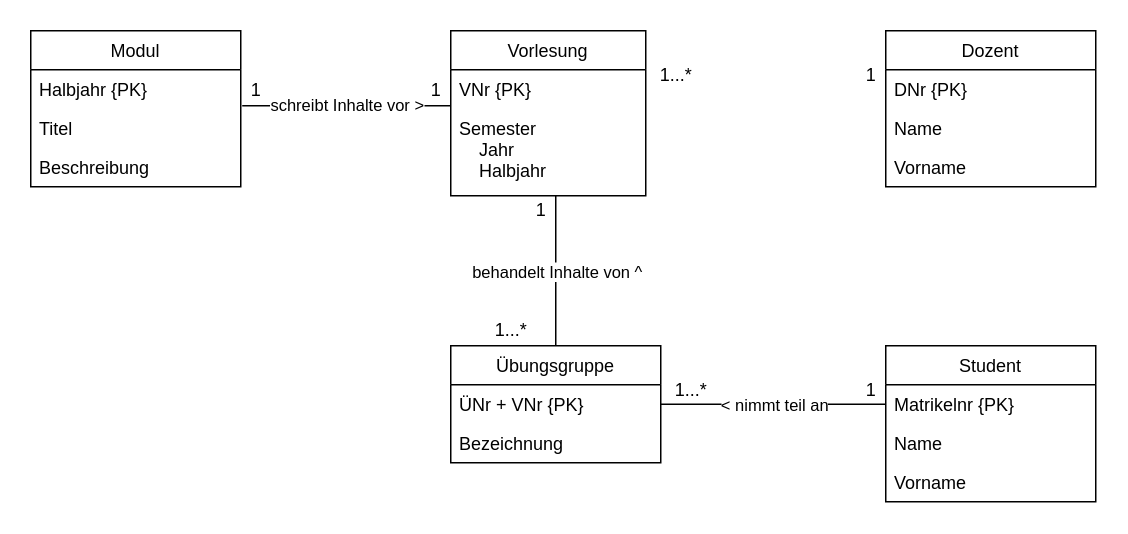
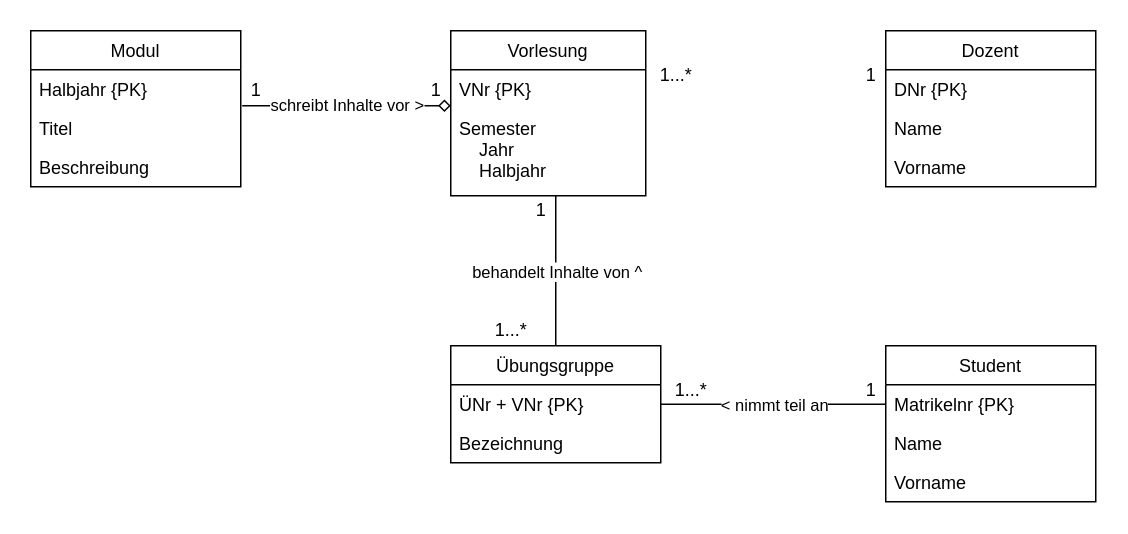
(442, 106) -> (438, 106)
